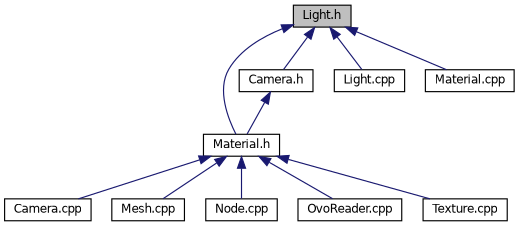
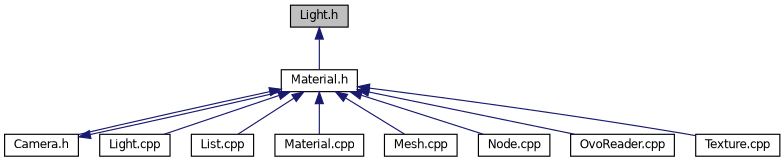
(401, 51) -> (319, 119)
(296, 53) -> (174, 113)
(350, 53) -> (221, 115)
(48, 210) -> (222, 145)
